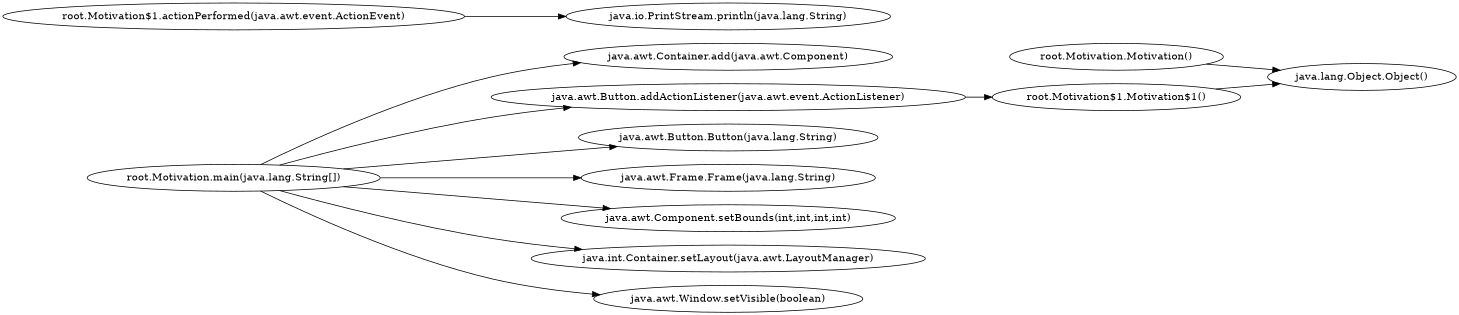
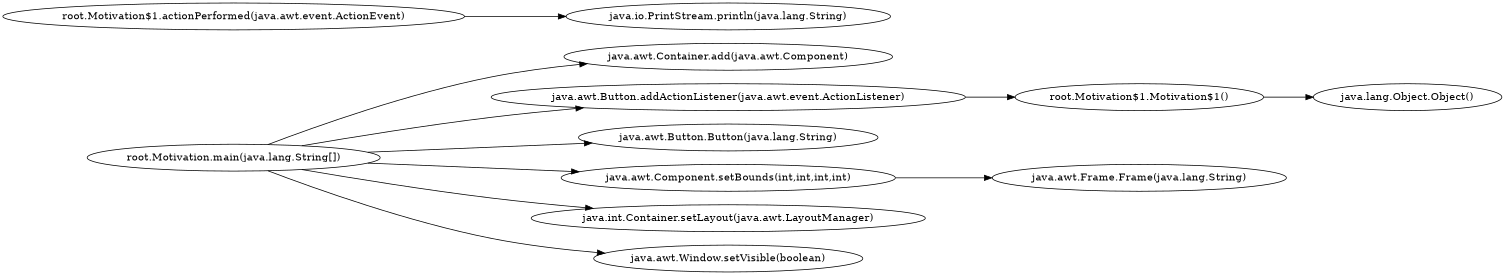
(1116, 57) -> none
(477, 178) -> (940, 178)
